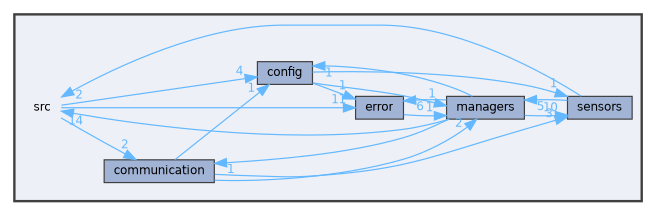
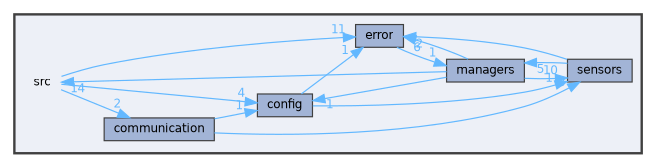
(328, 25) -> (492, 43)
(374, 91) -> none
(340, 151) -> none
(345, 172) -> none
